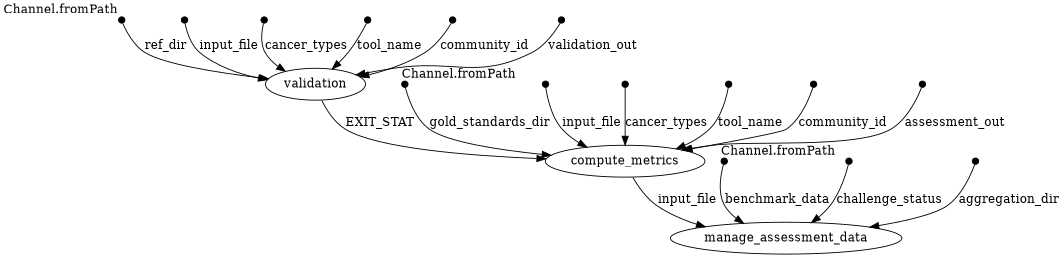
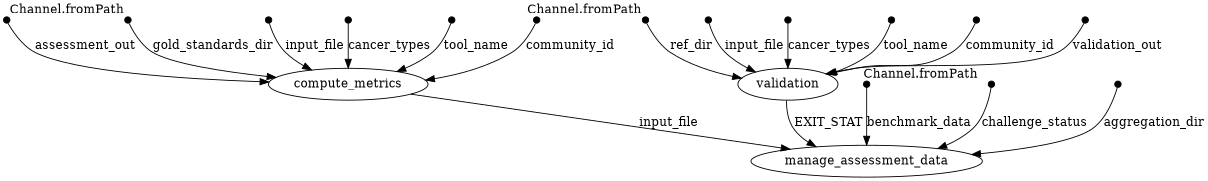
(421, 149) -> (791, 124)
